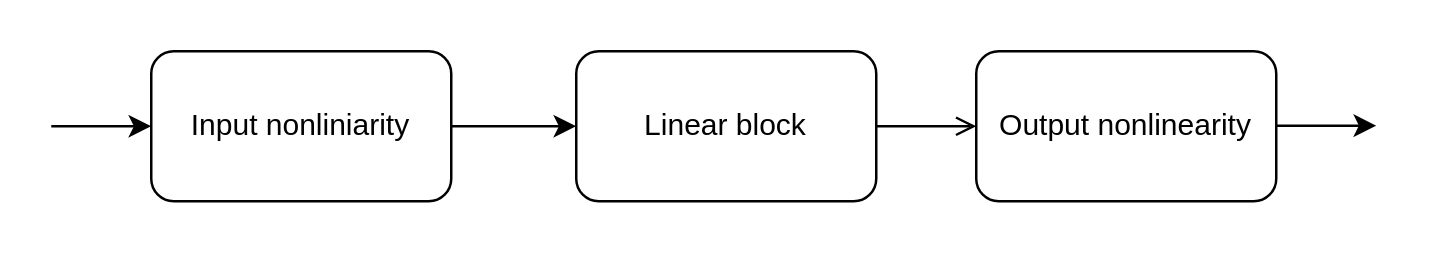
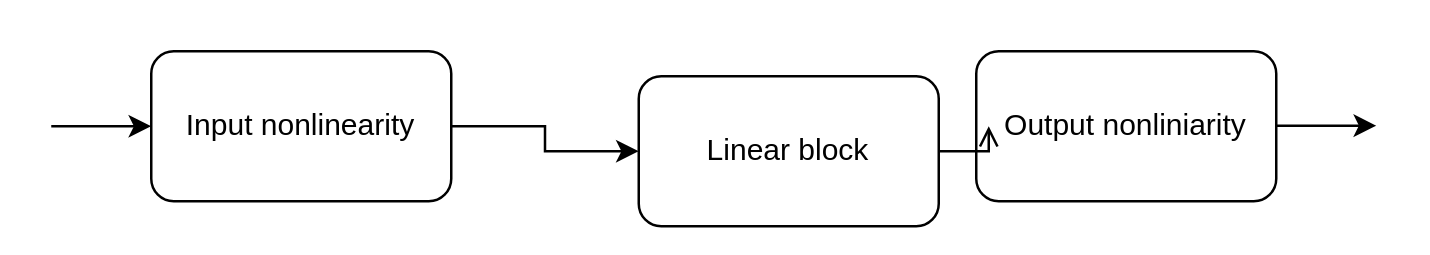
(301, 126) -> (301, 126)
(726, 126) -> (789, 151)
(1126, 126) -> (1126, 126)
